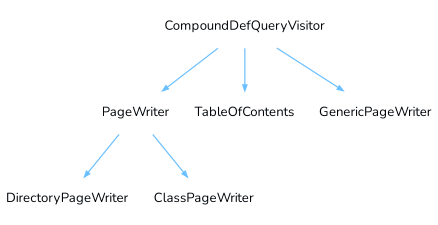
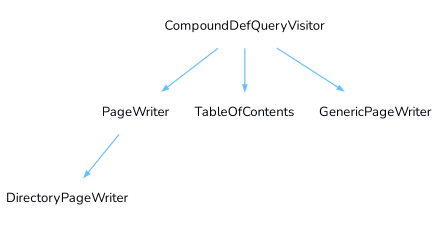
(204, 199) -> none
